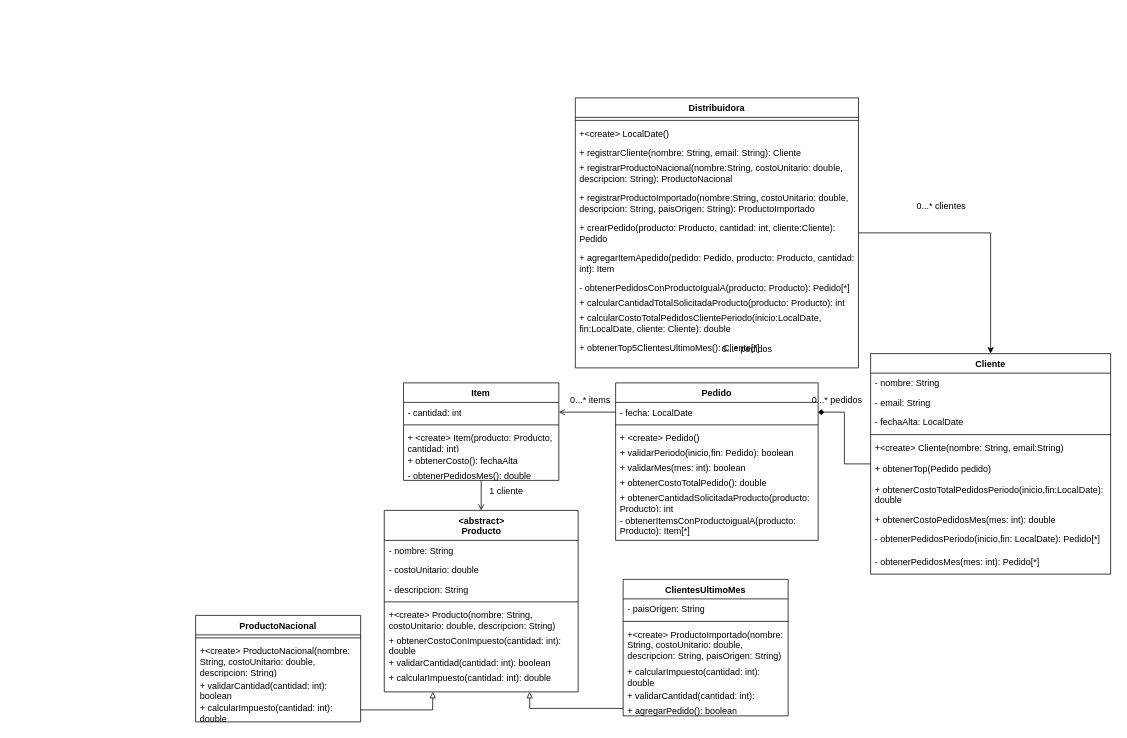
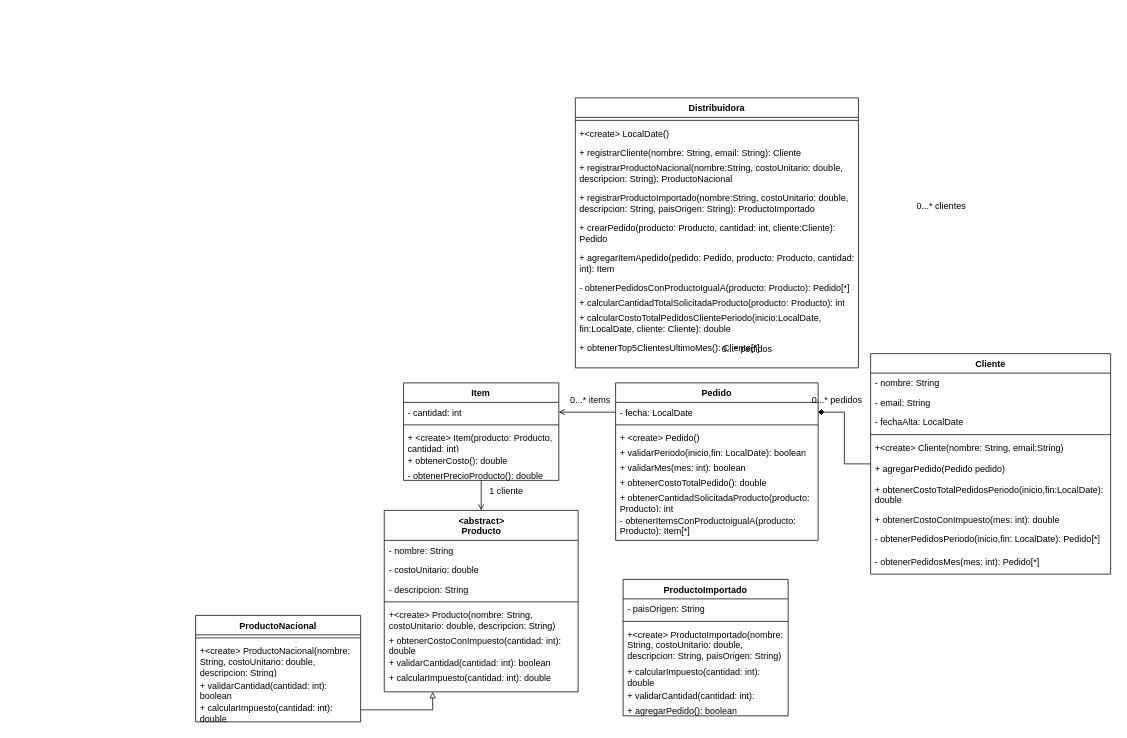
(990, 289) -> none
(716, 454) -> (717, 459)
(471, 461) -> (463, 461)
(938, 469) -> (945, 469)
(475, 476) -> (482, 481)
(971, 520) -> (975, 520)
(705, 590) -> (705, 590)
(570, 708) -> none
